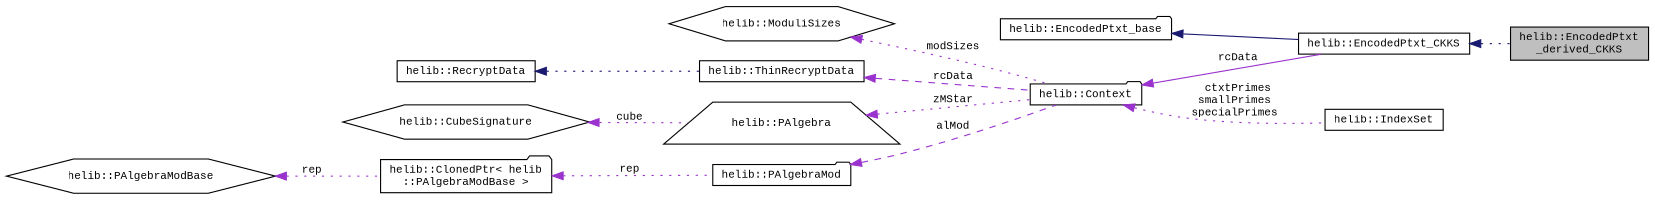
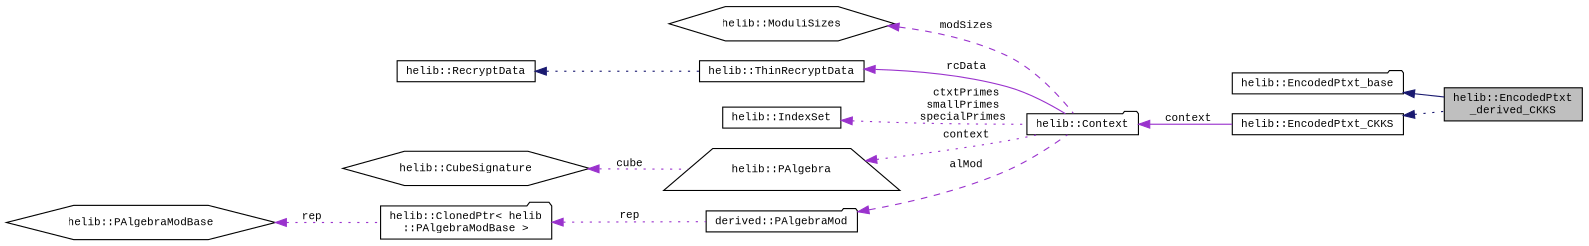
(1241, 37) -> (1429, 95)
(1235, 57) -> (1185, 118)
(956, 60) -> (996, 51)
(953, 84) -> (974, 79)
(950, 99) -> (963, 135)
(1229, 122) -> (940, 124)
(782, 175) -> (782, 221)
